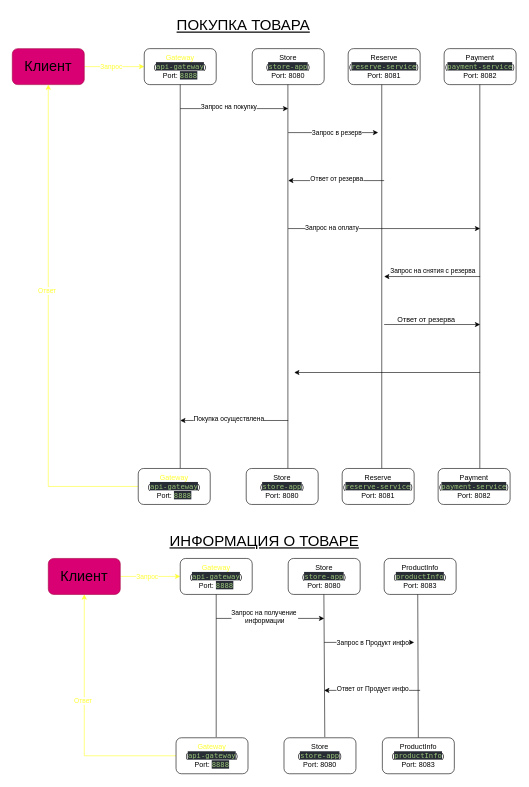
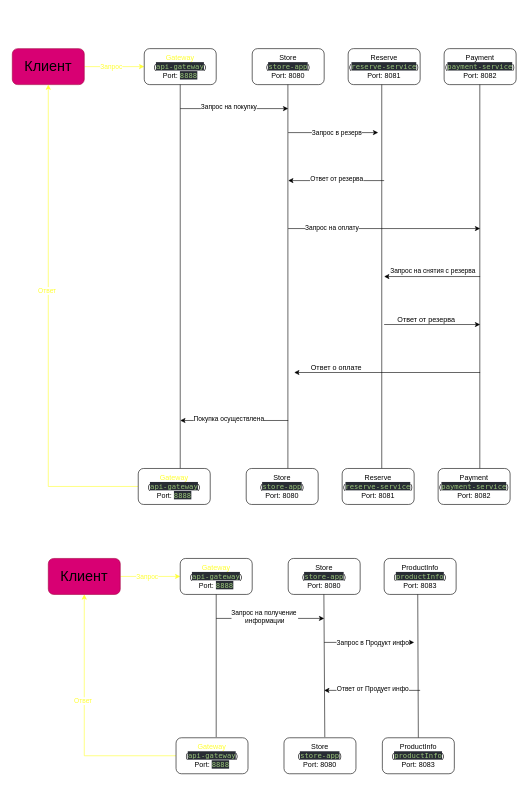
(243, 24) -> none
none -> (336, 368)
(264, 540) -> none
